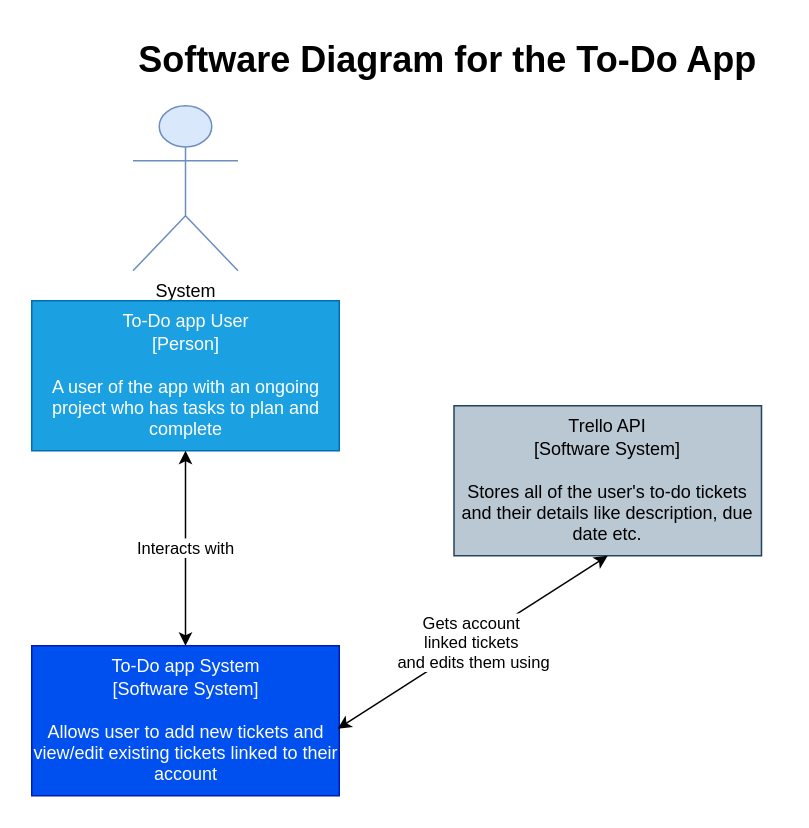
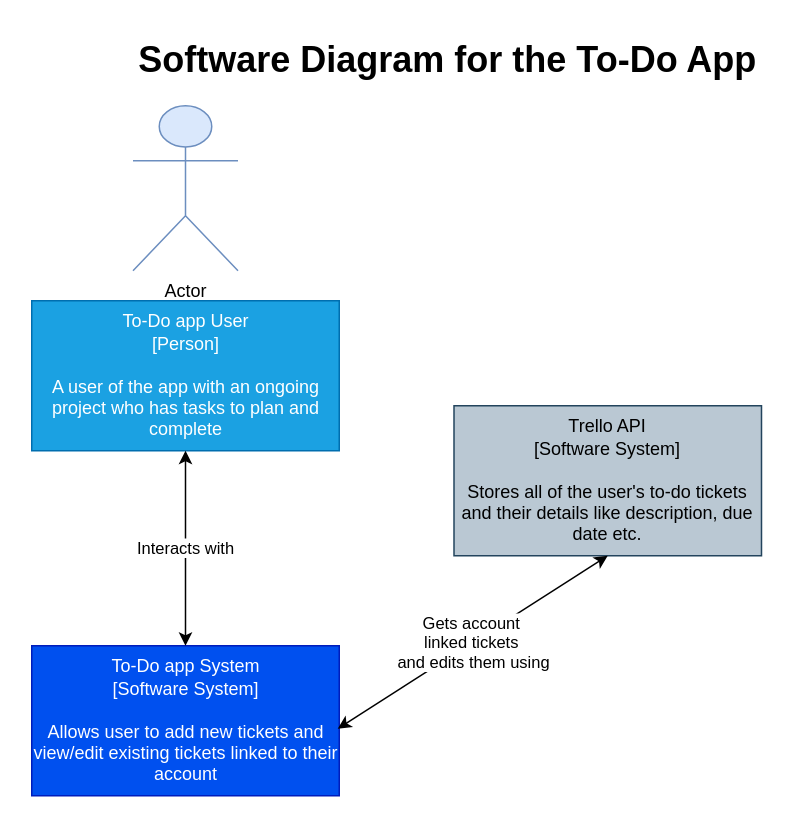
(186, 292) -> (186, 292)
